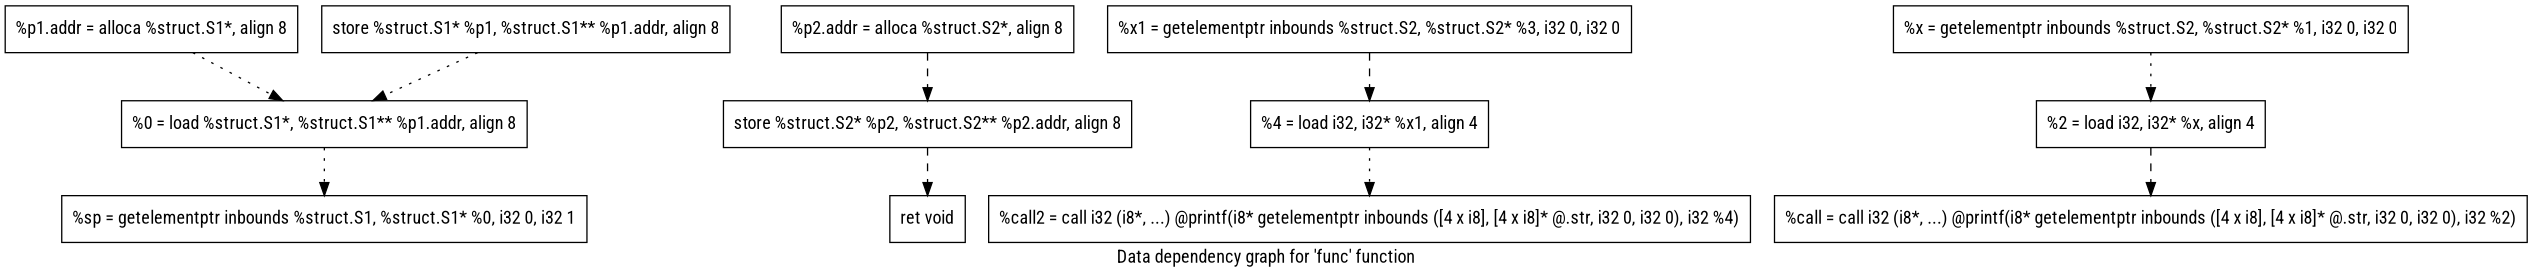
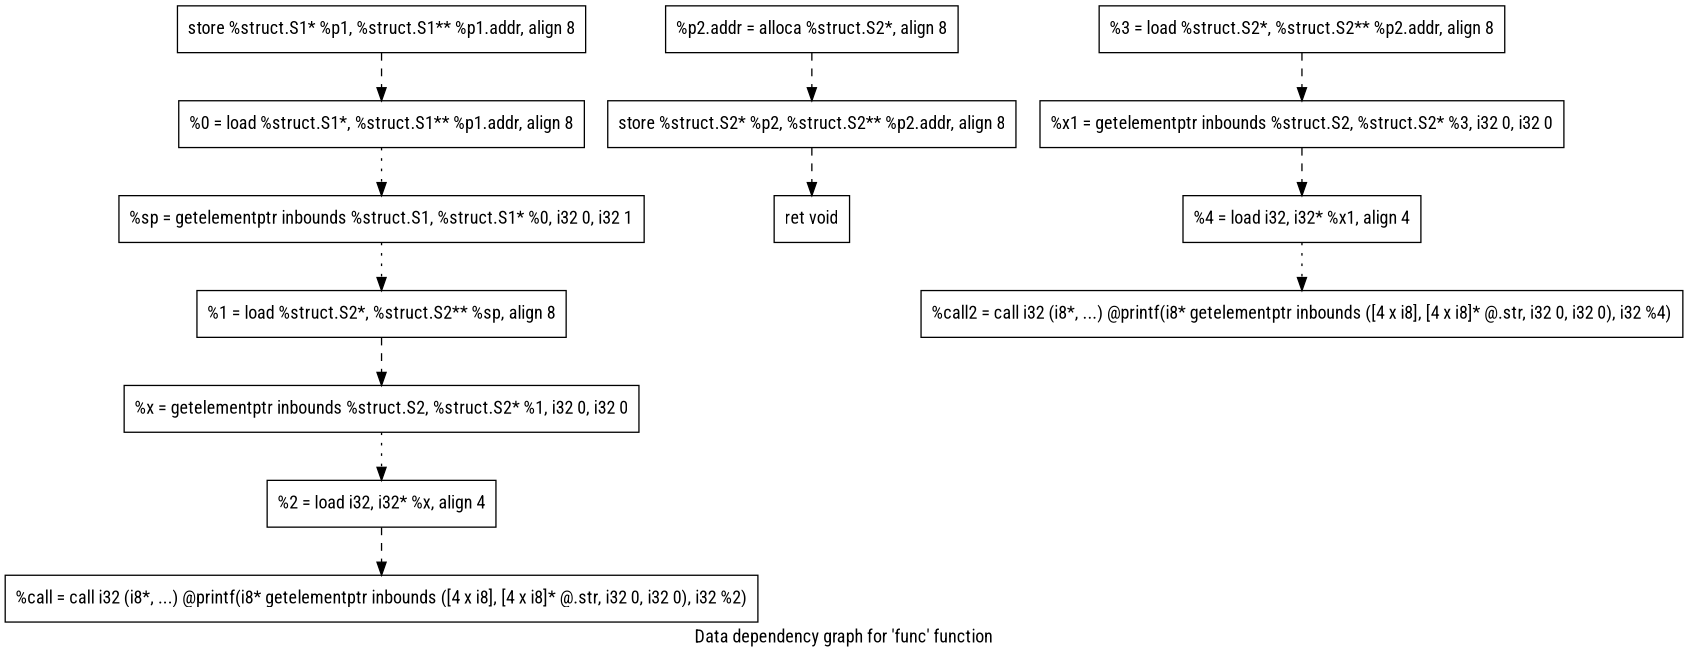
(151, 29) -> none
none -> (1302, 29)
(431, 74) -> (382, 70)
none -> (382, 314)
